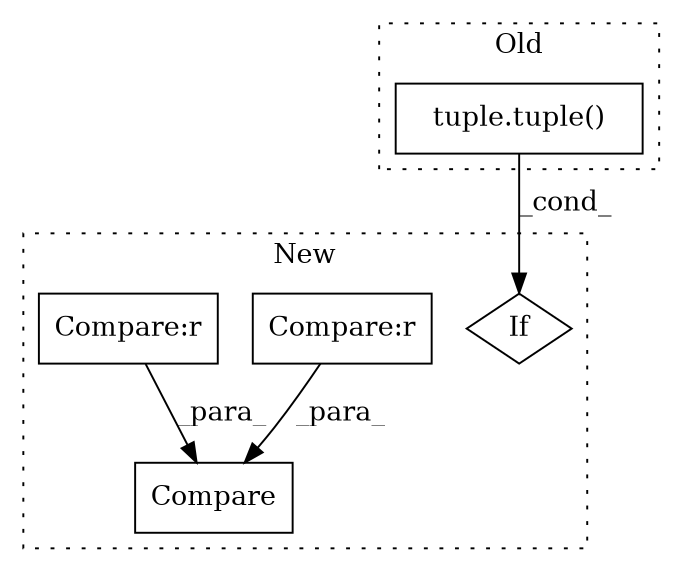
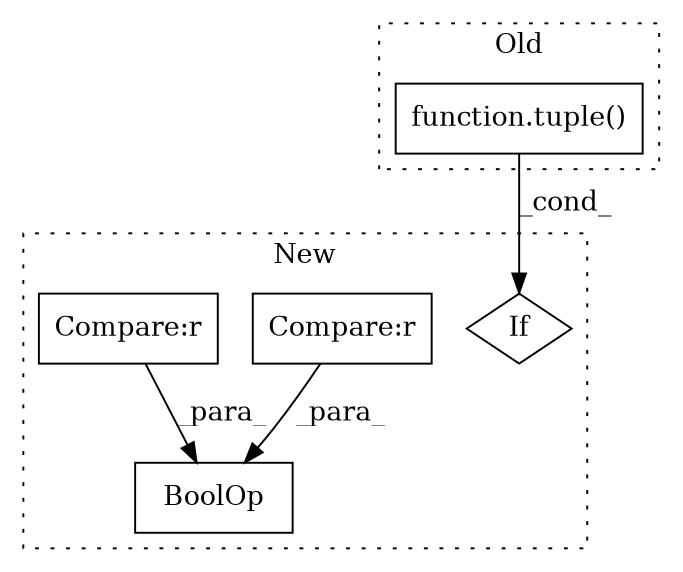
(519, 119) -> (519, 119)
(214, 498) -> (214, 498)
